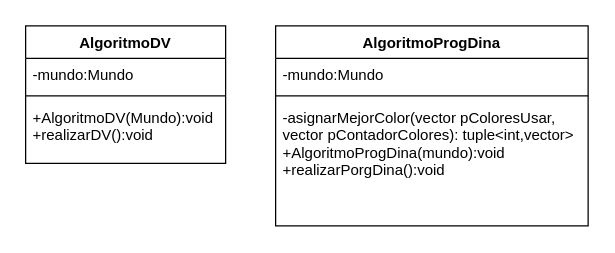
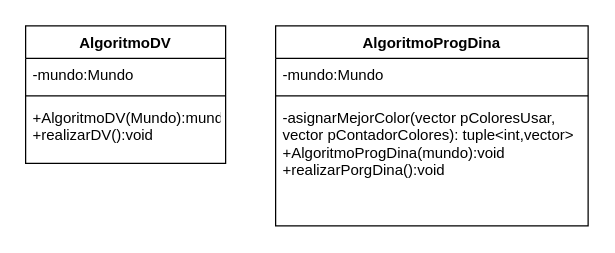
(126, 118) -> (132, 118)
